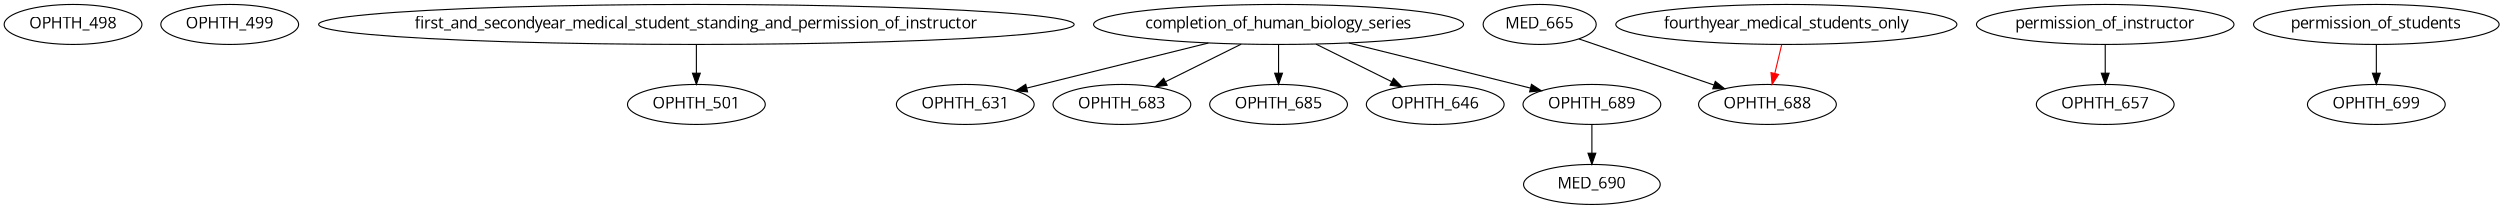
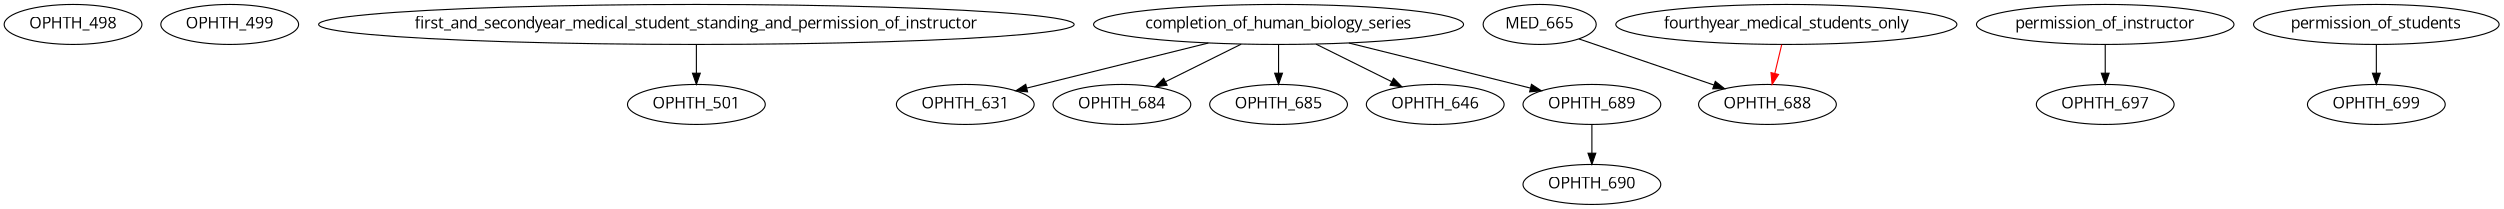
(1122, 104) -> (1122, 104)
(2105, 104) -> (2105, 104)
(1592, 184) -> (1592, 184)
